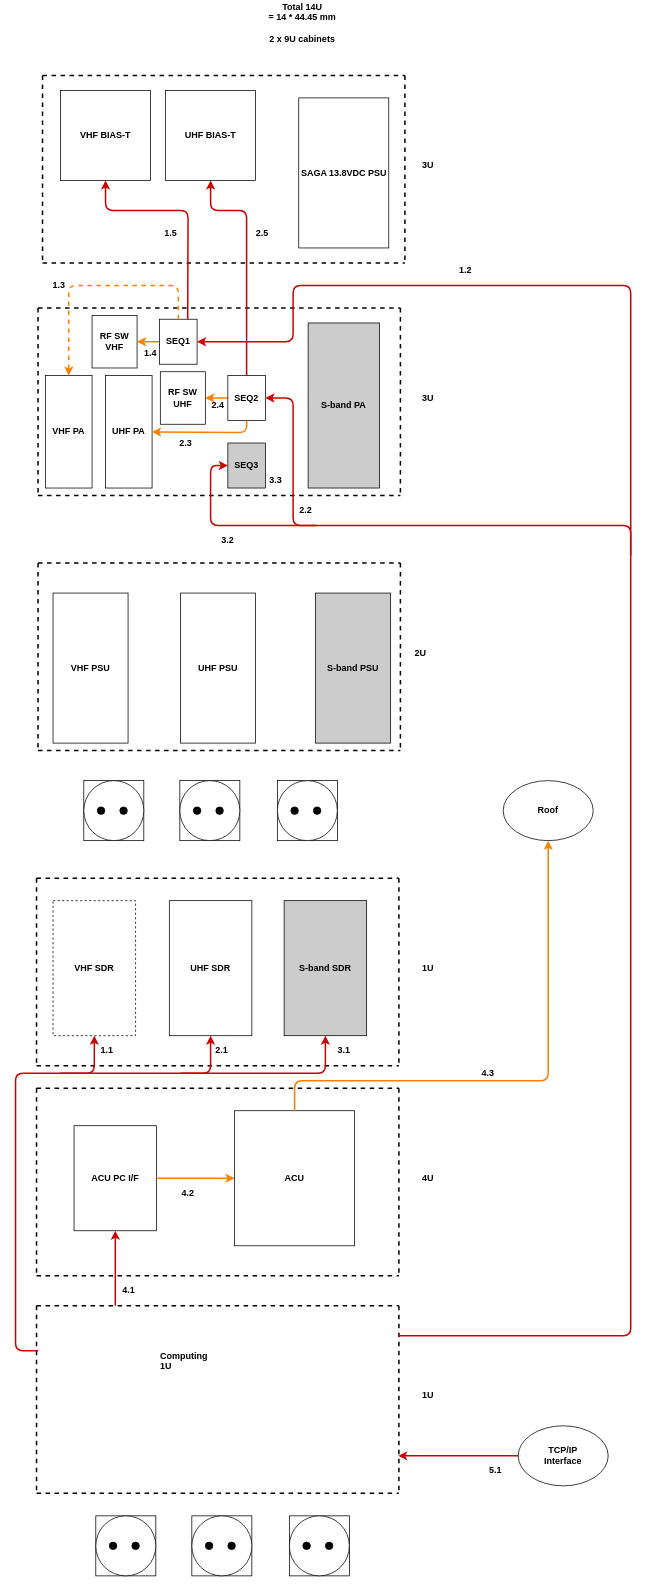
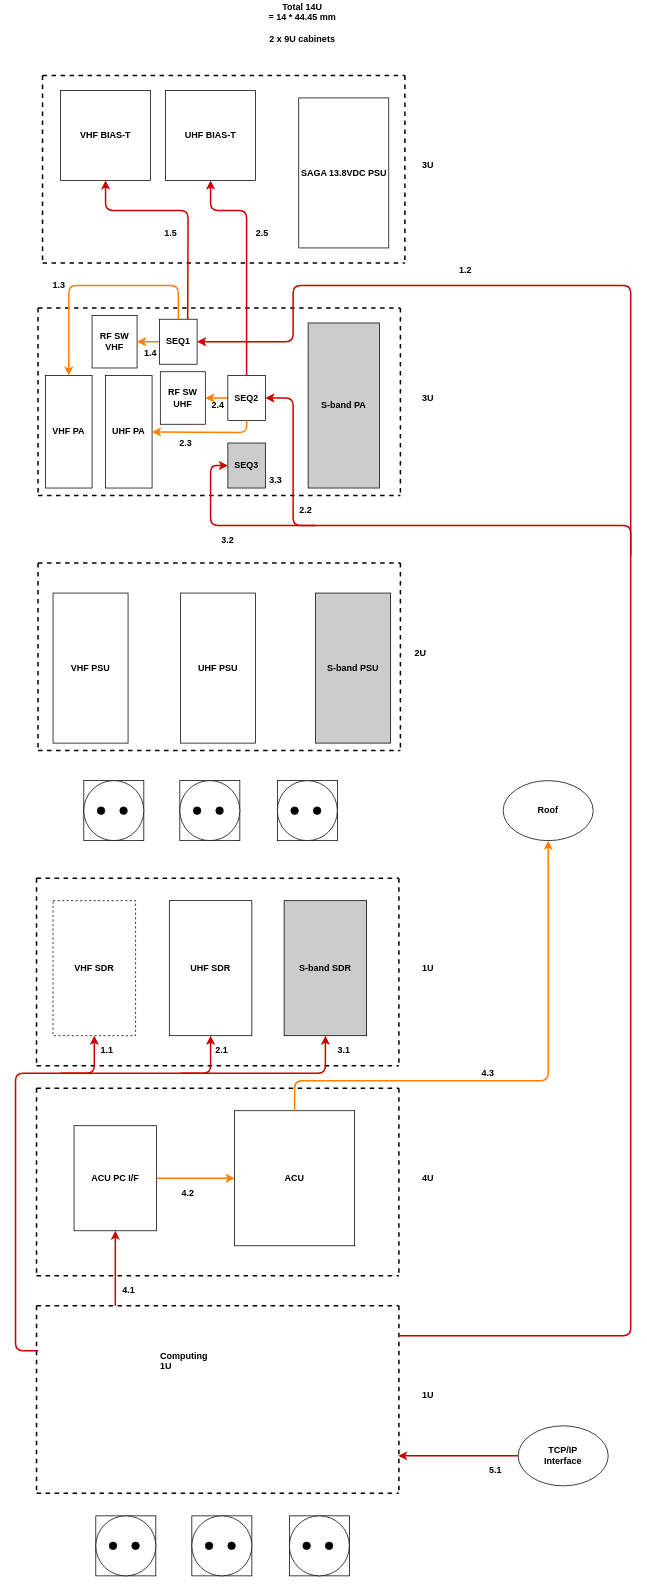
(99, 285) -> (99, 285)
